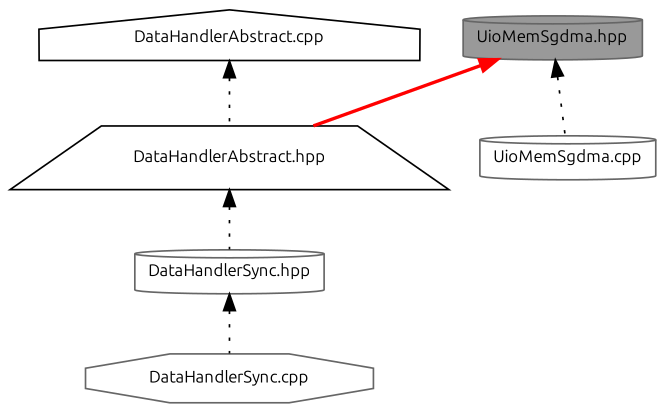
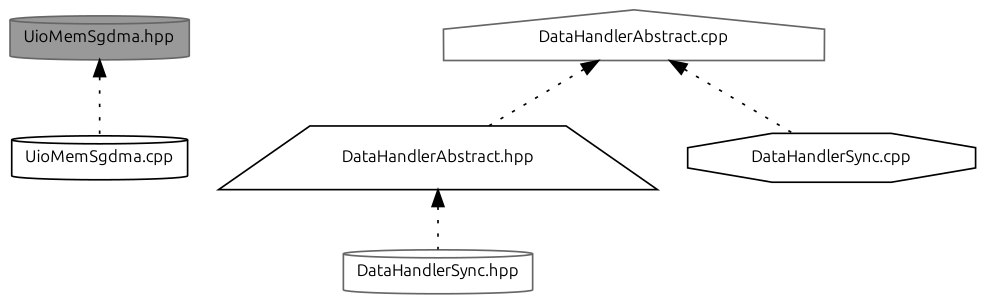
(229, 38) -> (634, 38)
(397, 96) -> none
(568, 158) -> (100, 158)
(229, 332) -> (739, 101)
(229, 378) -> (832, 158)
